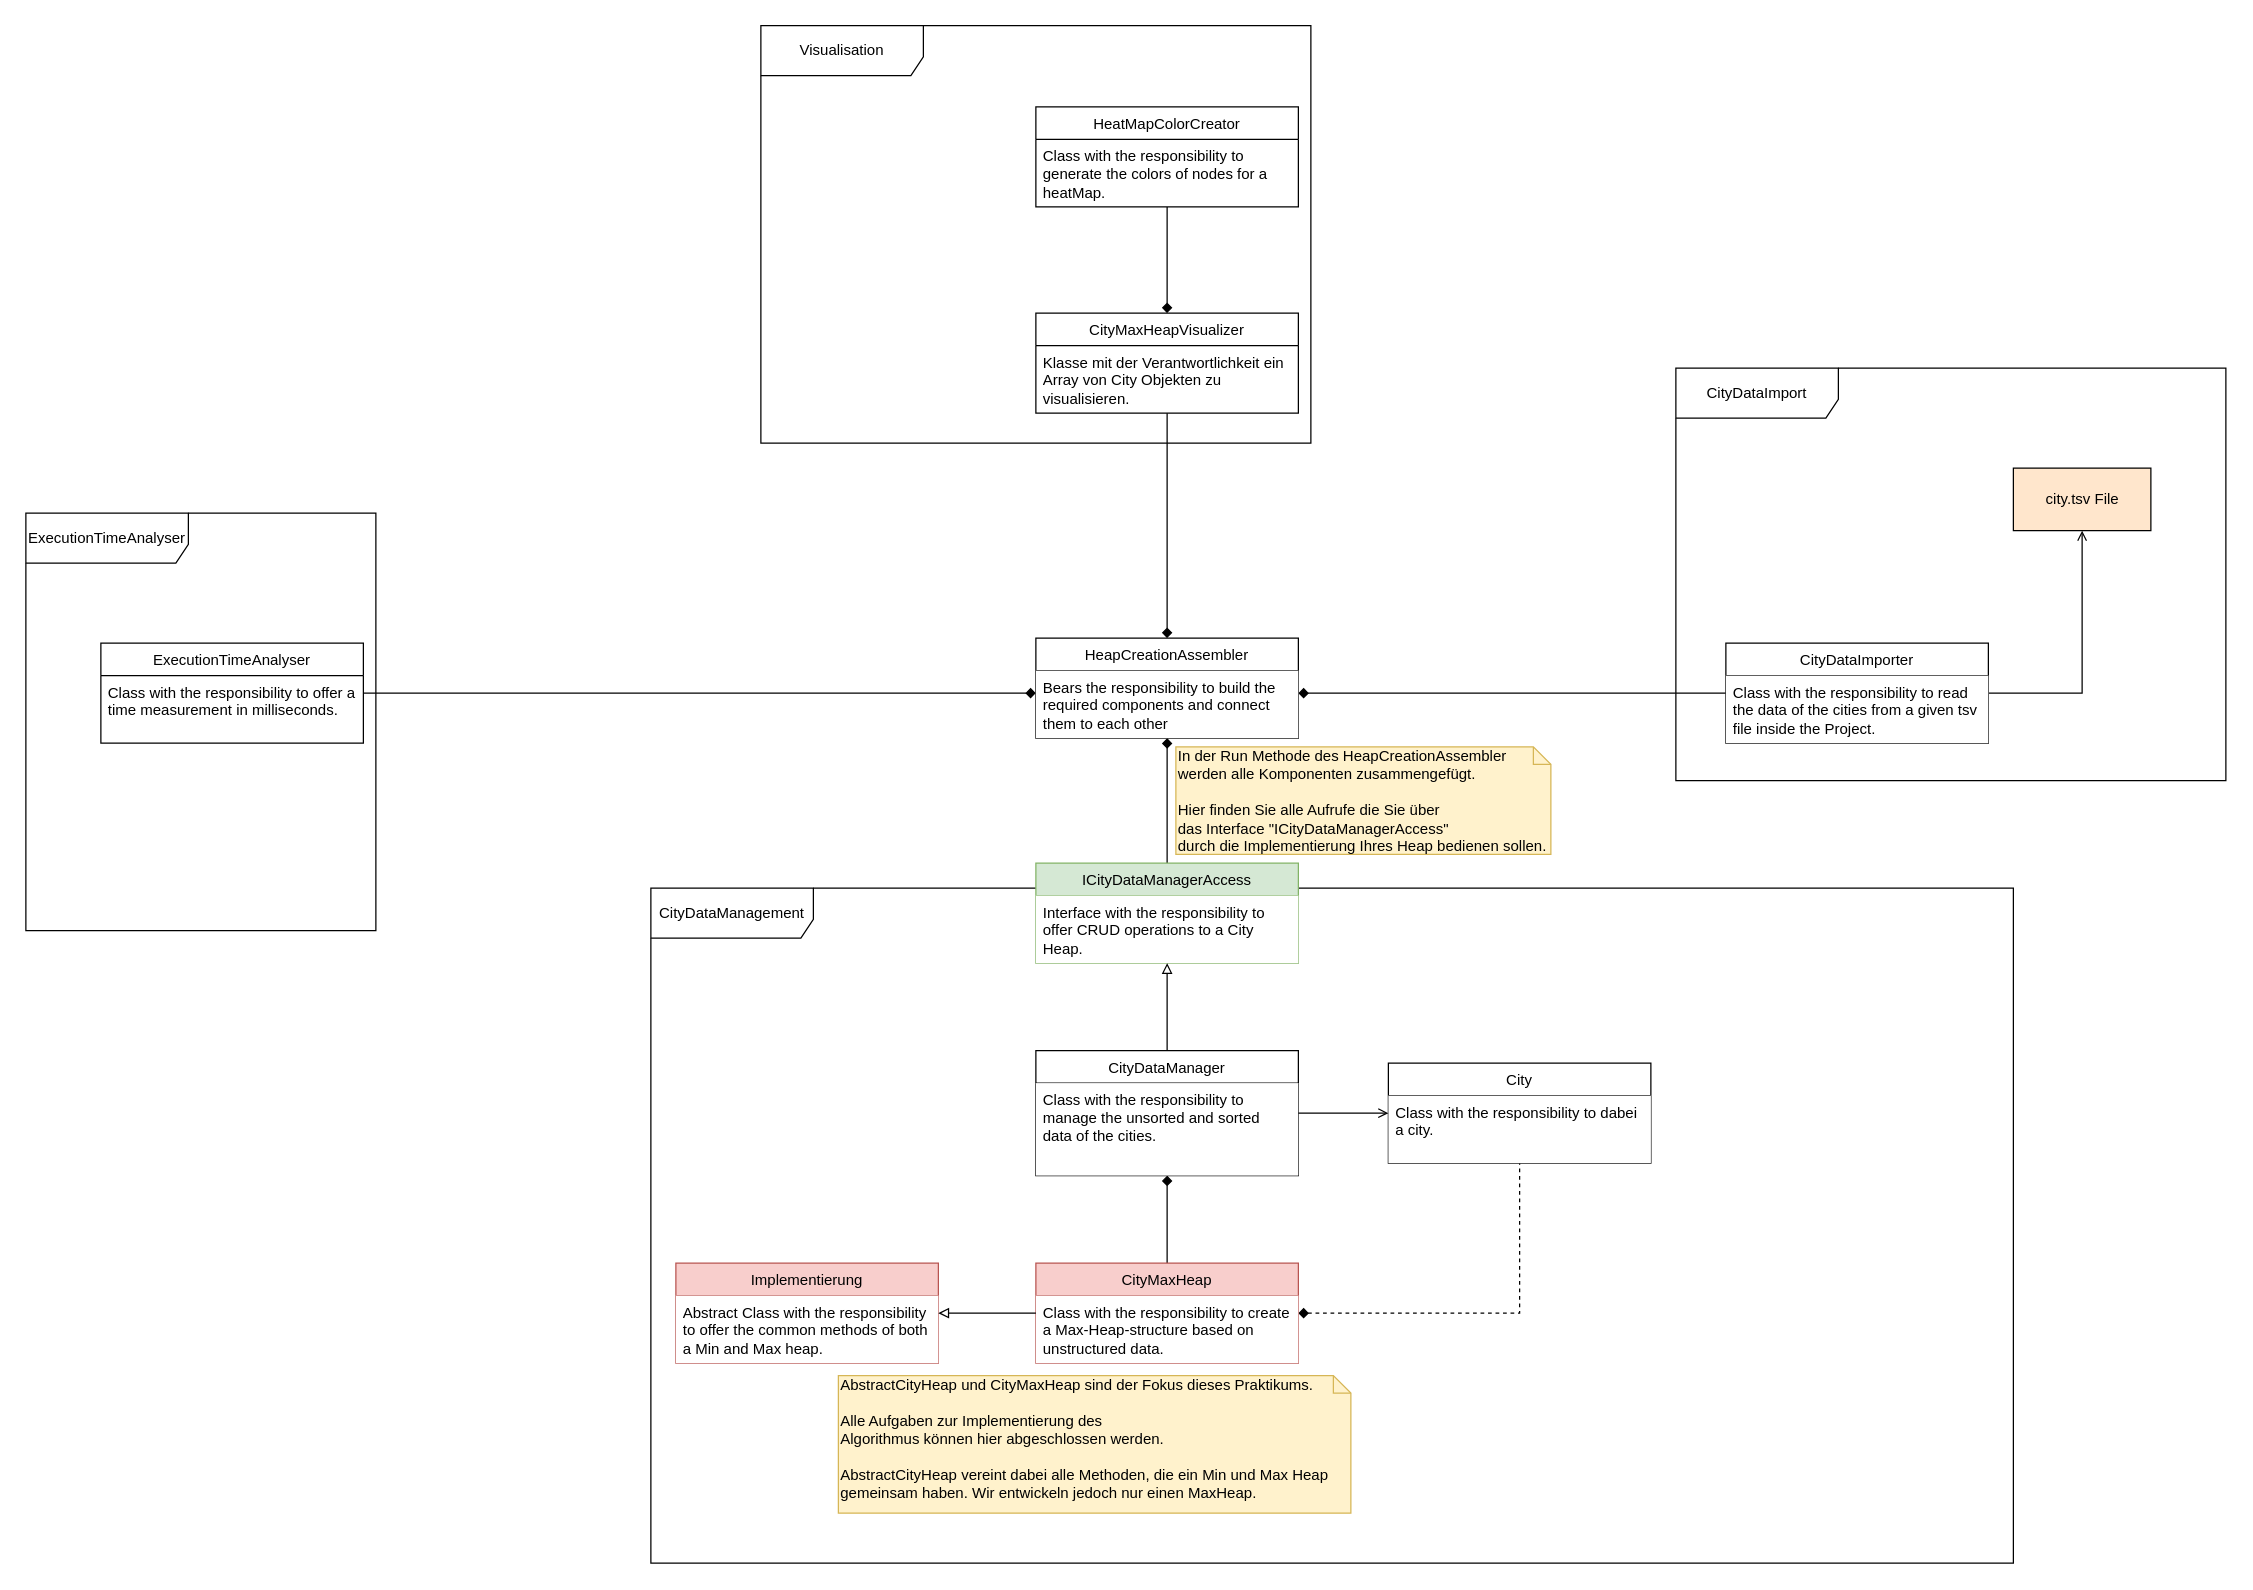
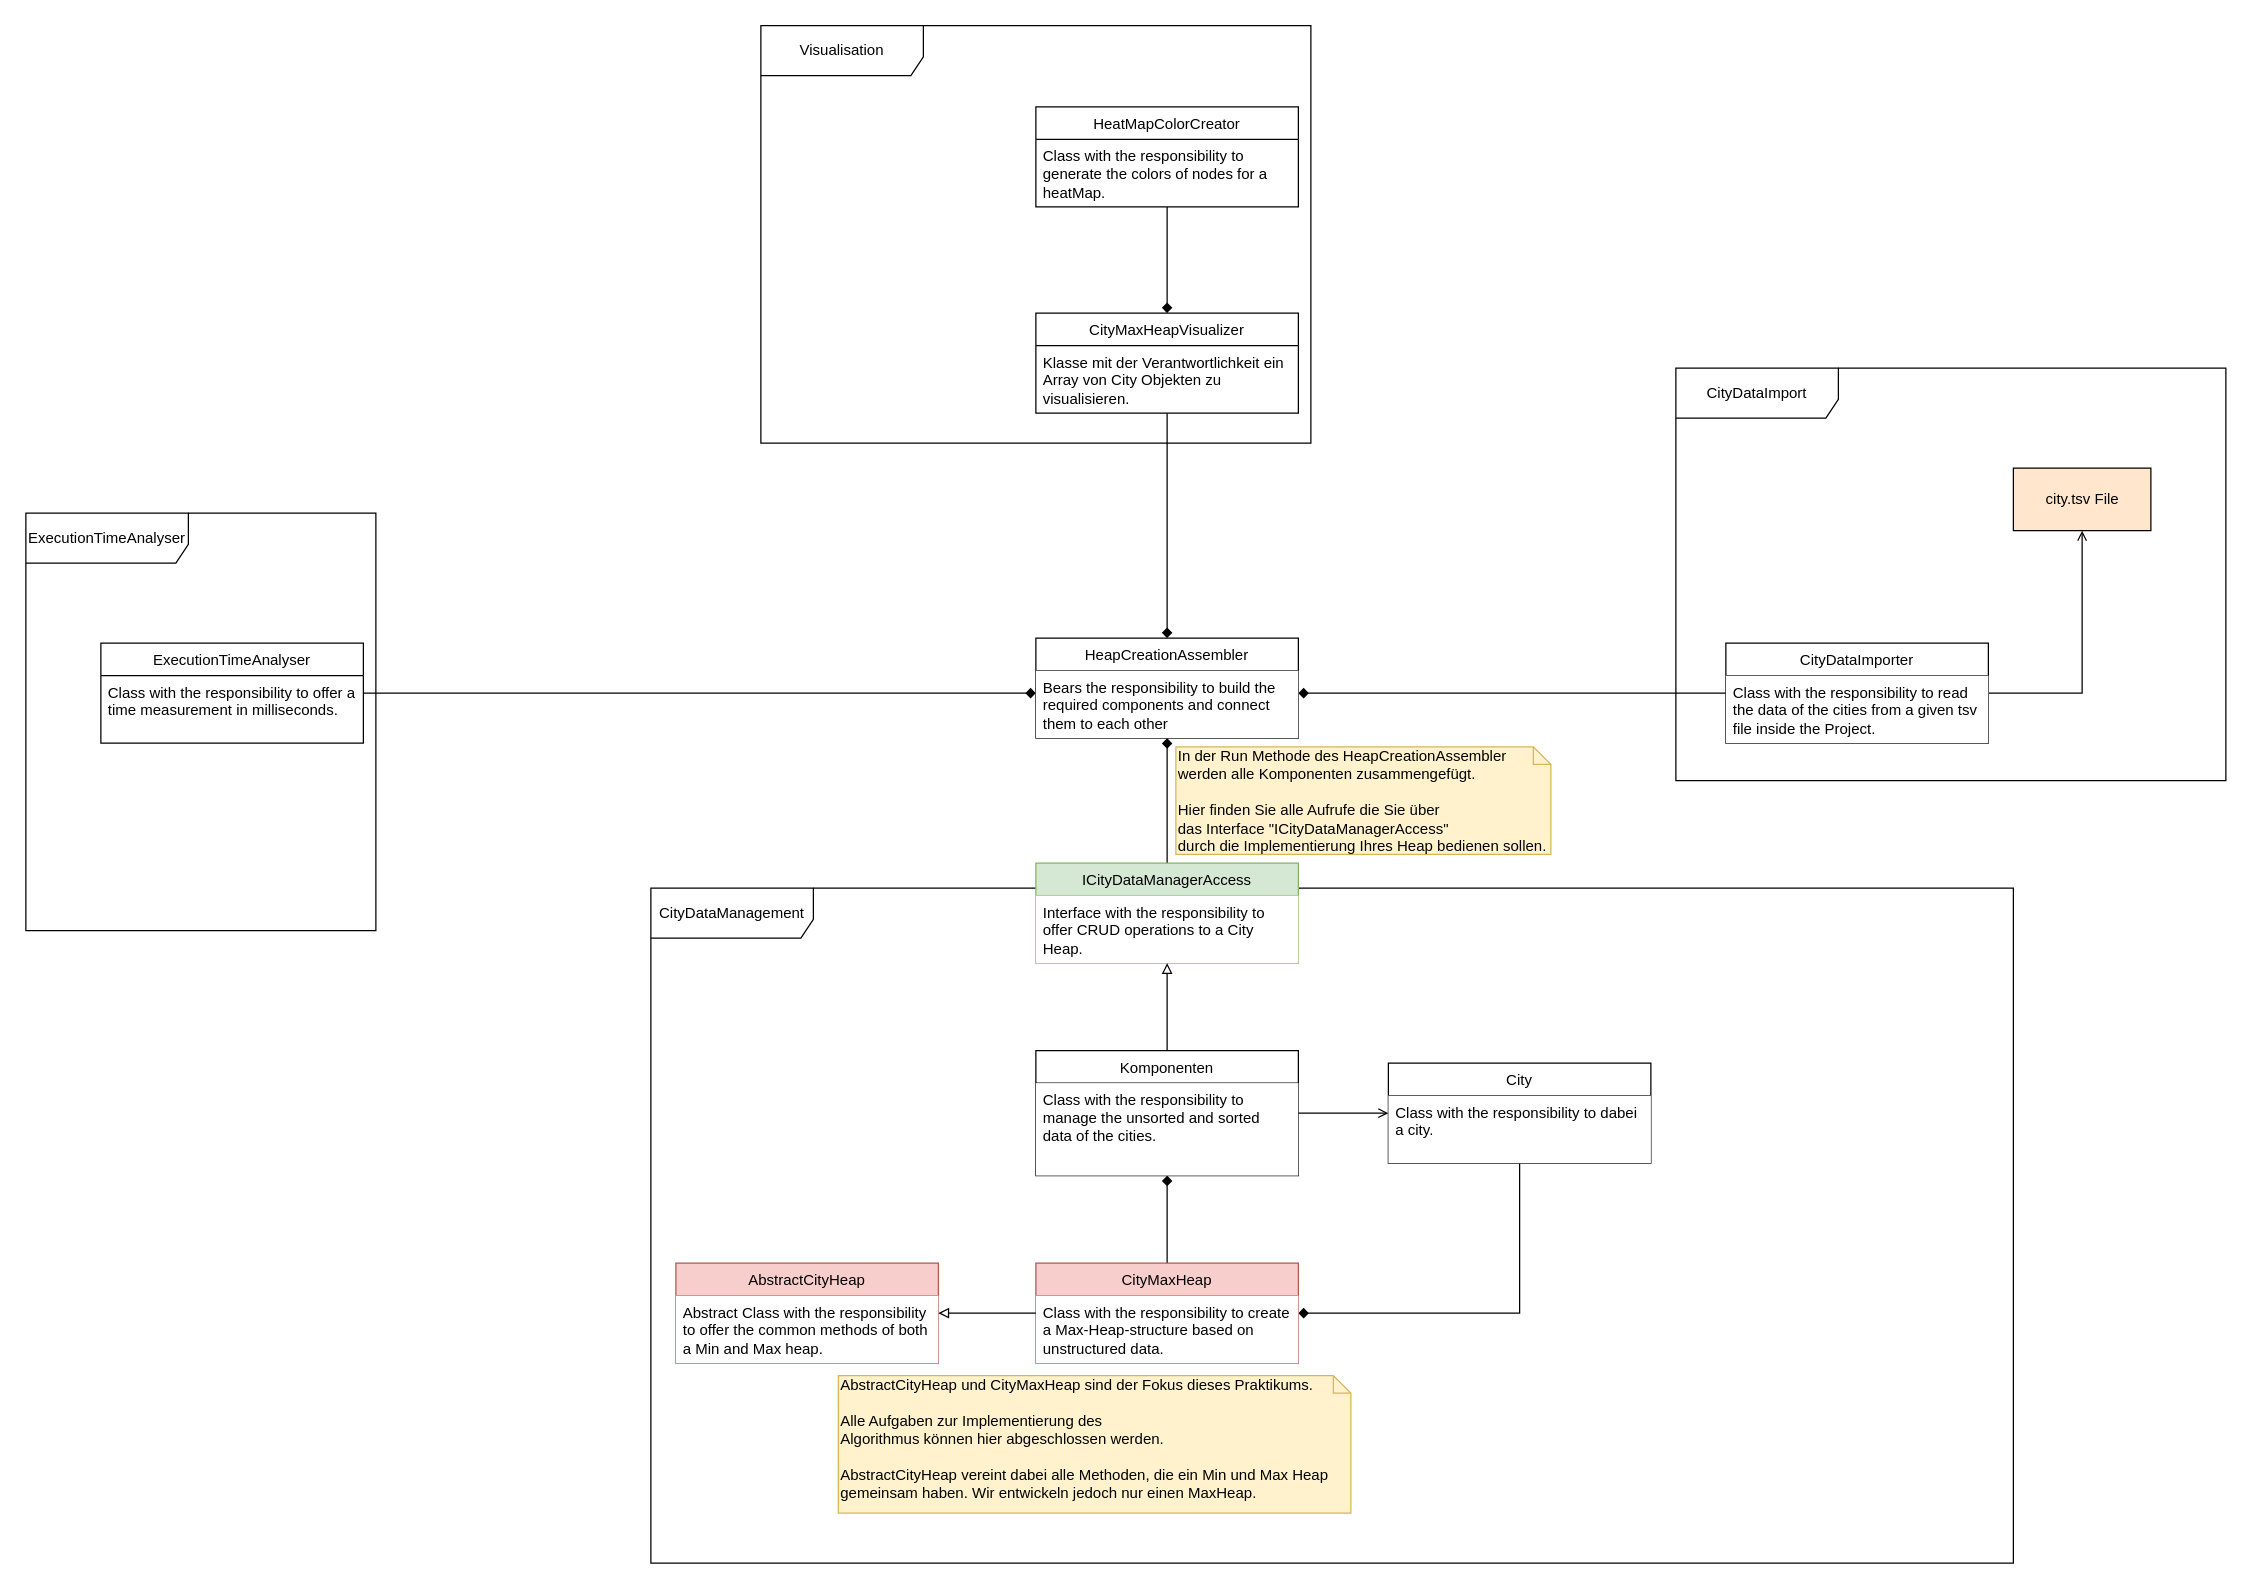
(1166, 1068) -> (1166, 1068)
(806, 1280) -> (806, 1280)
(1488, 1313) -> (1488, 1313)
